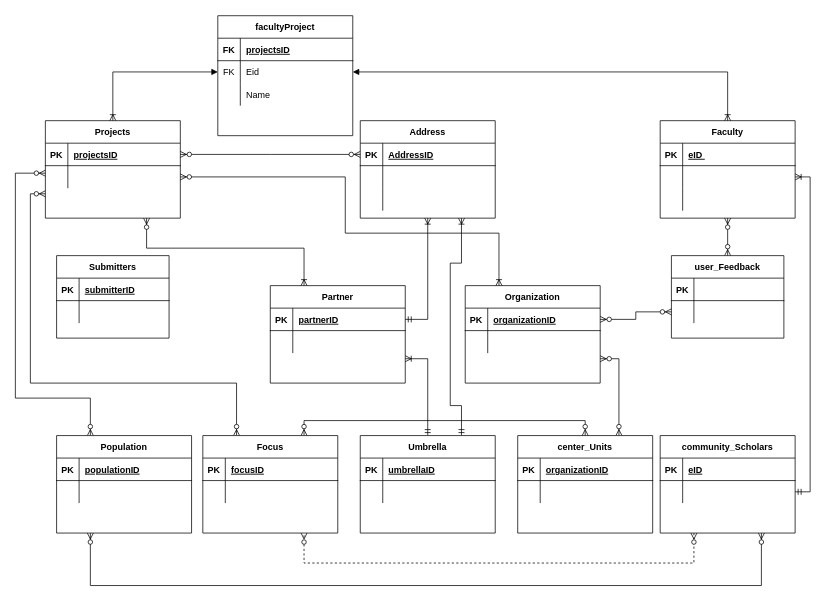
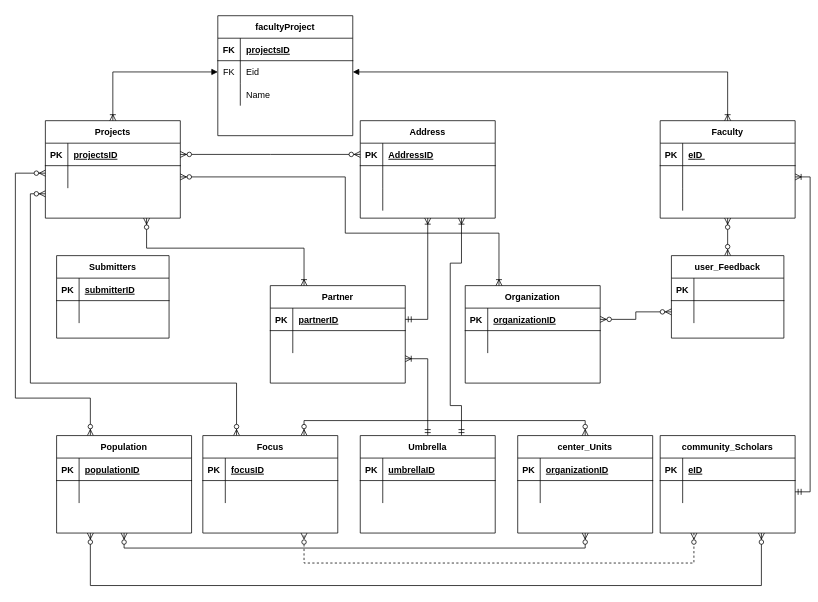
(612, 359) -> none
none -> (585, 542)
